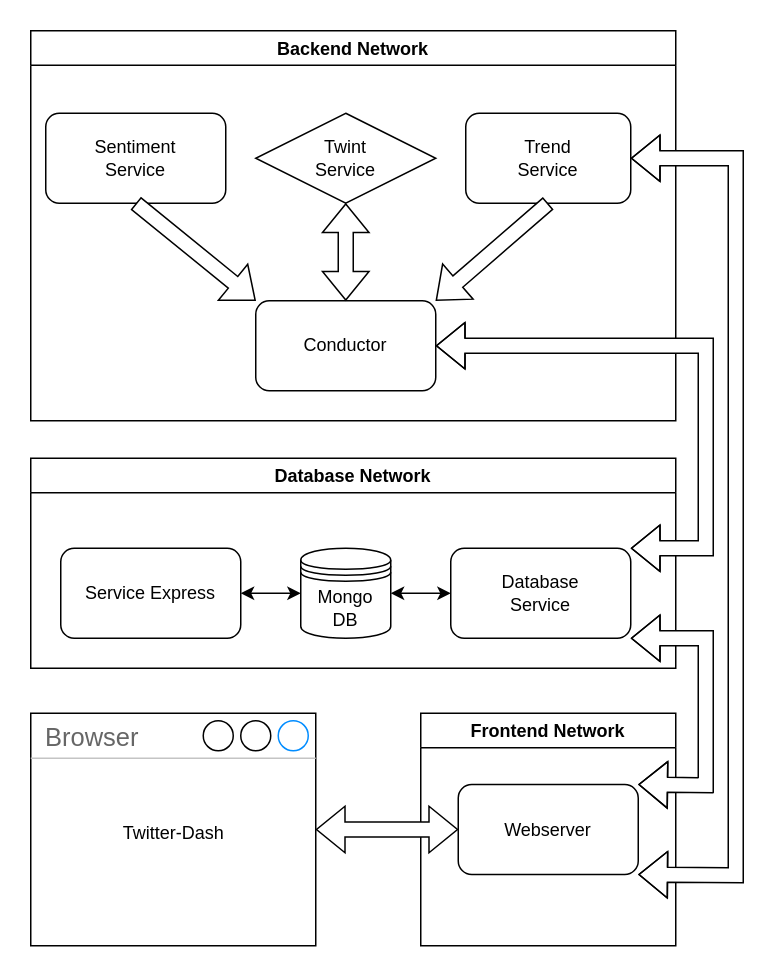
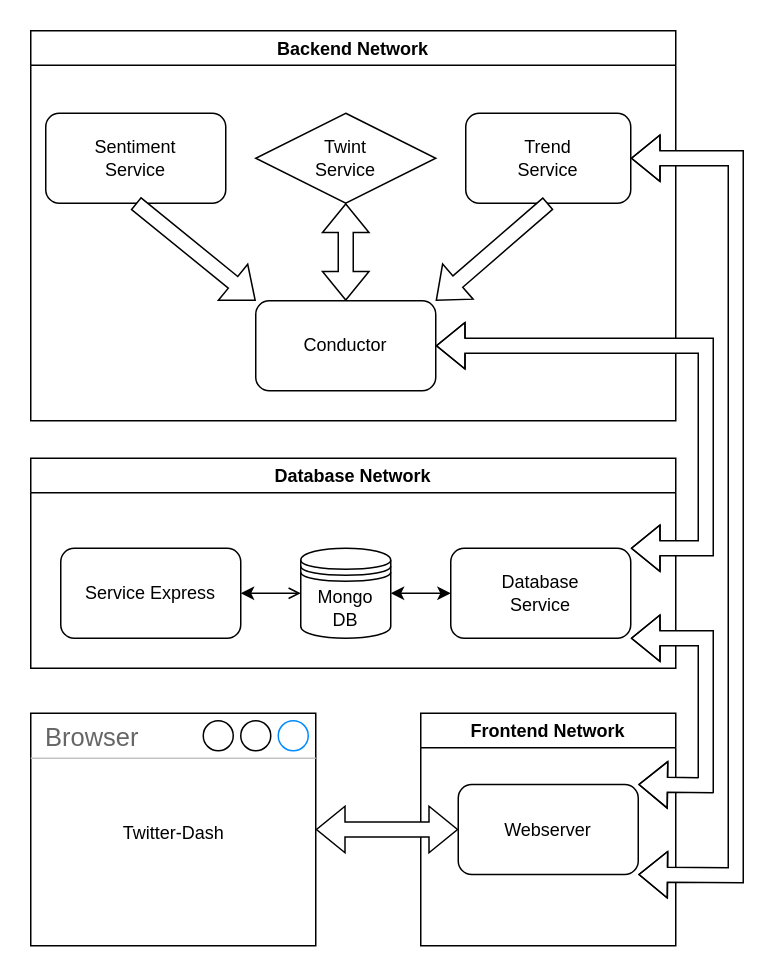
(289, 593) -> (291, 593)
